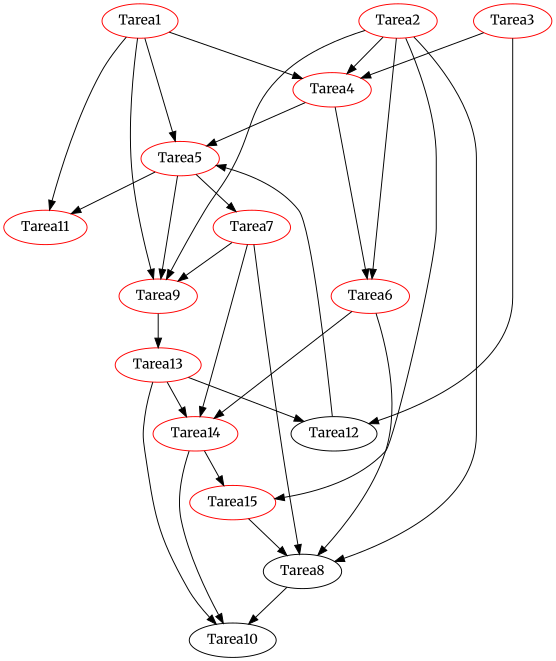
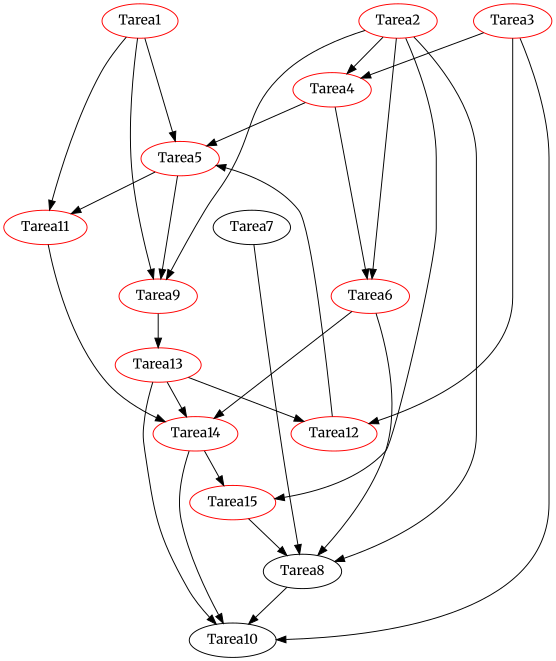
(231, 54) -> none
(212, 189) -> none
(252, 227) -> (252, 227)
(209, 259) -> none
(225, 326) -> (82, 345)
none -> (549, 431)
(334, 434) -> (334, 434)
